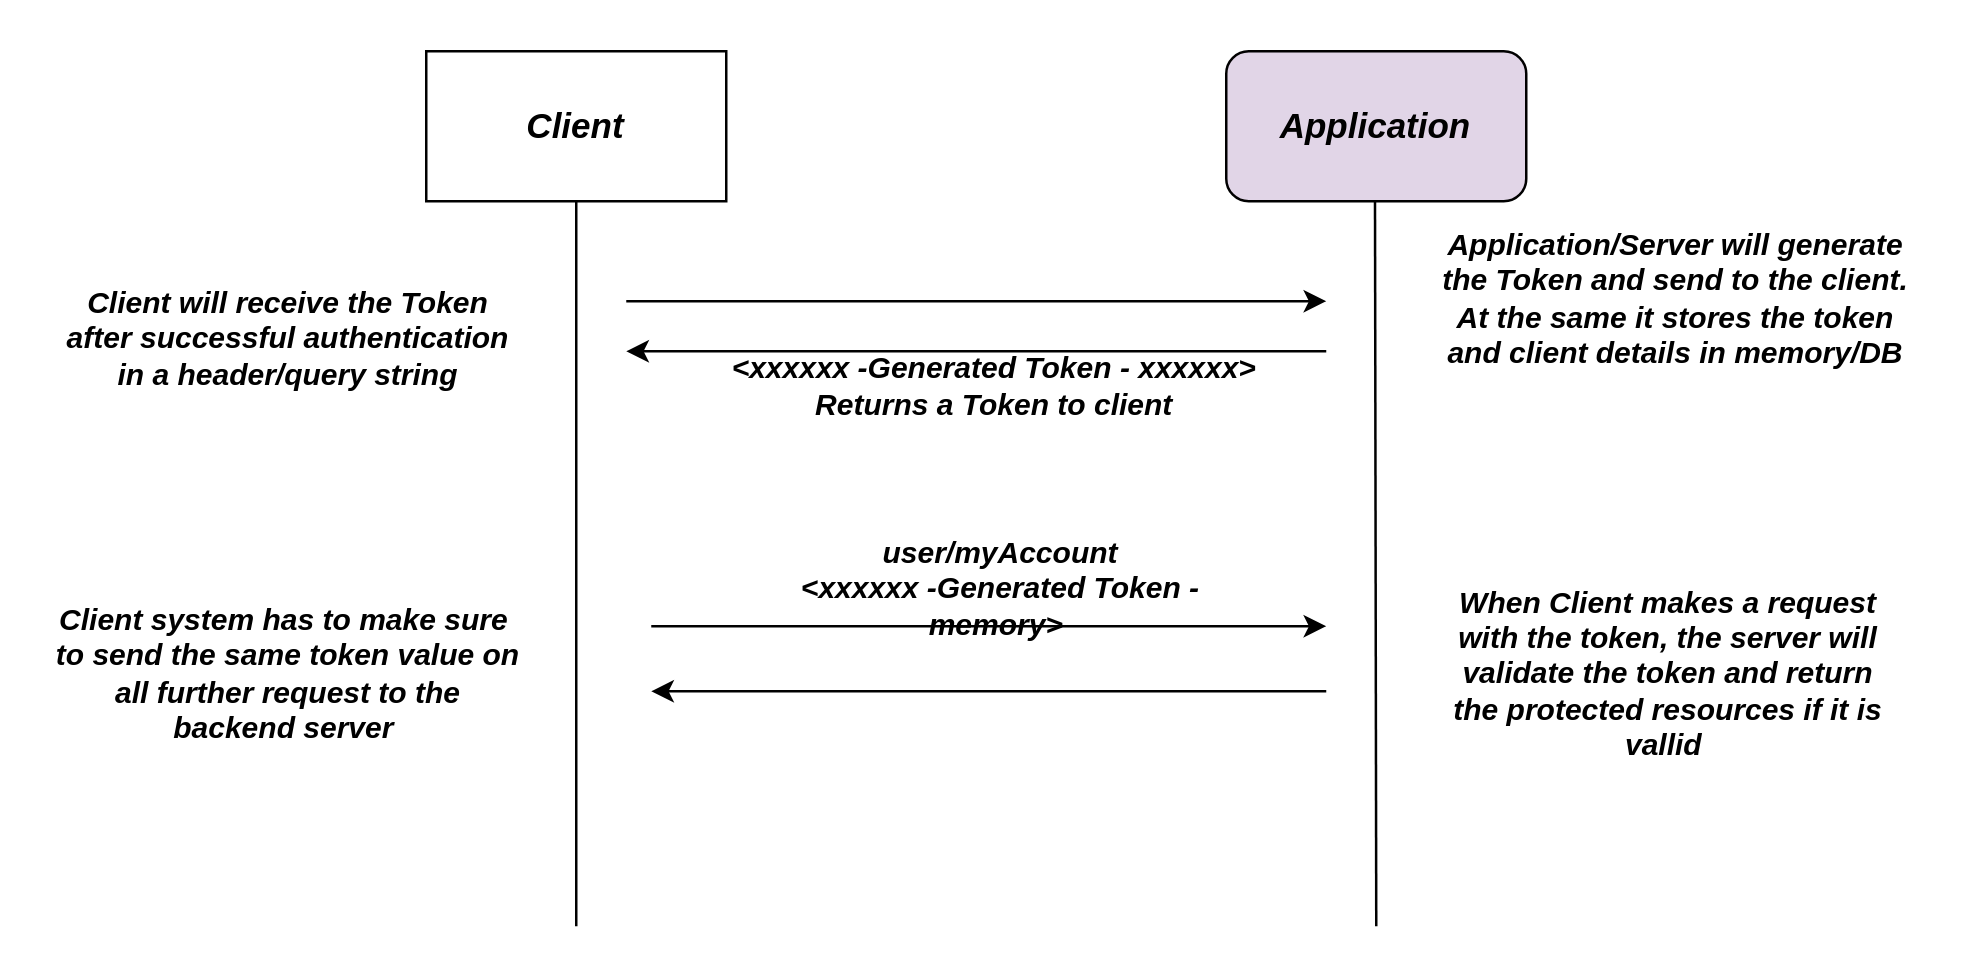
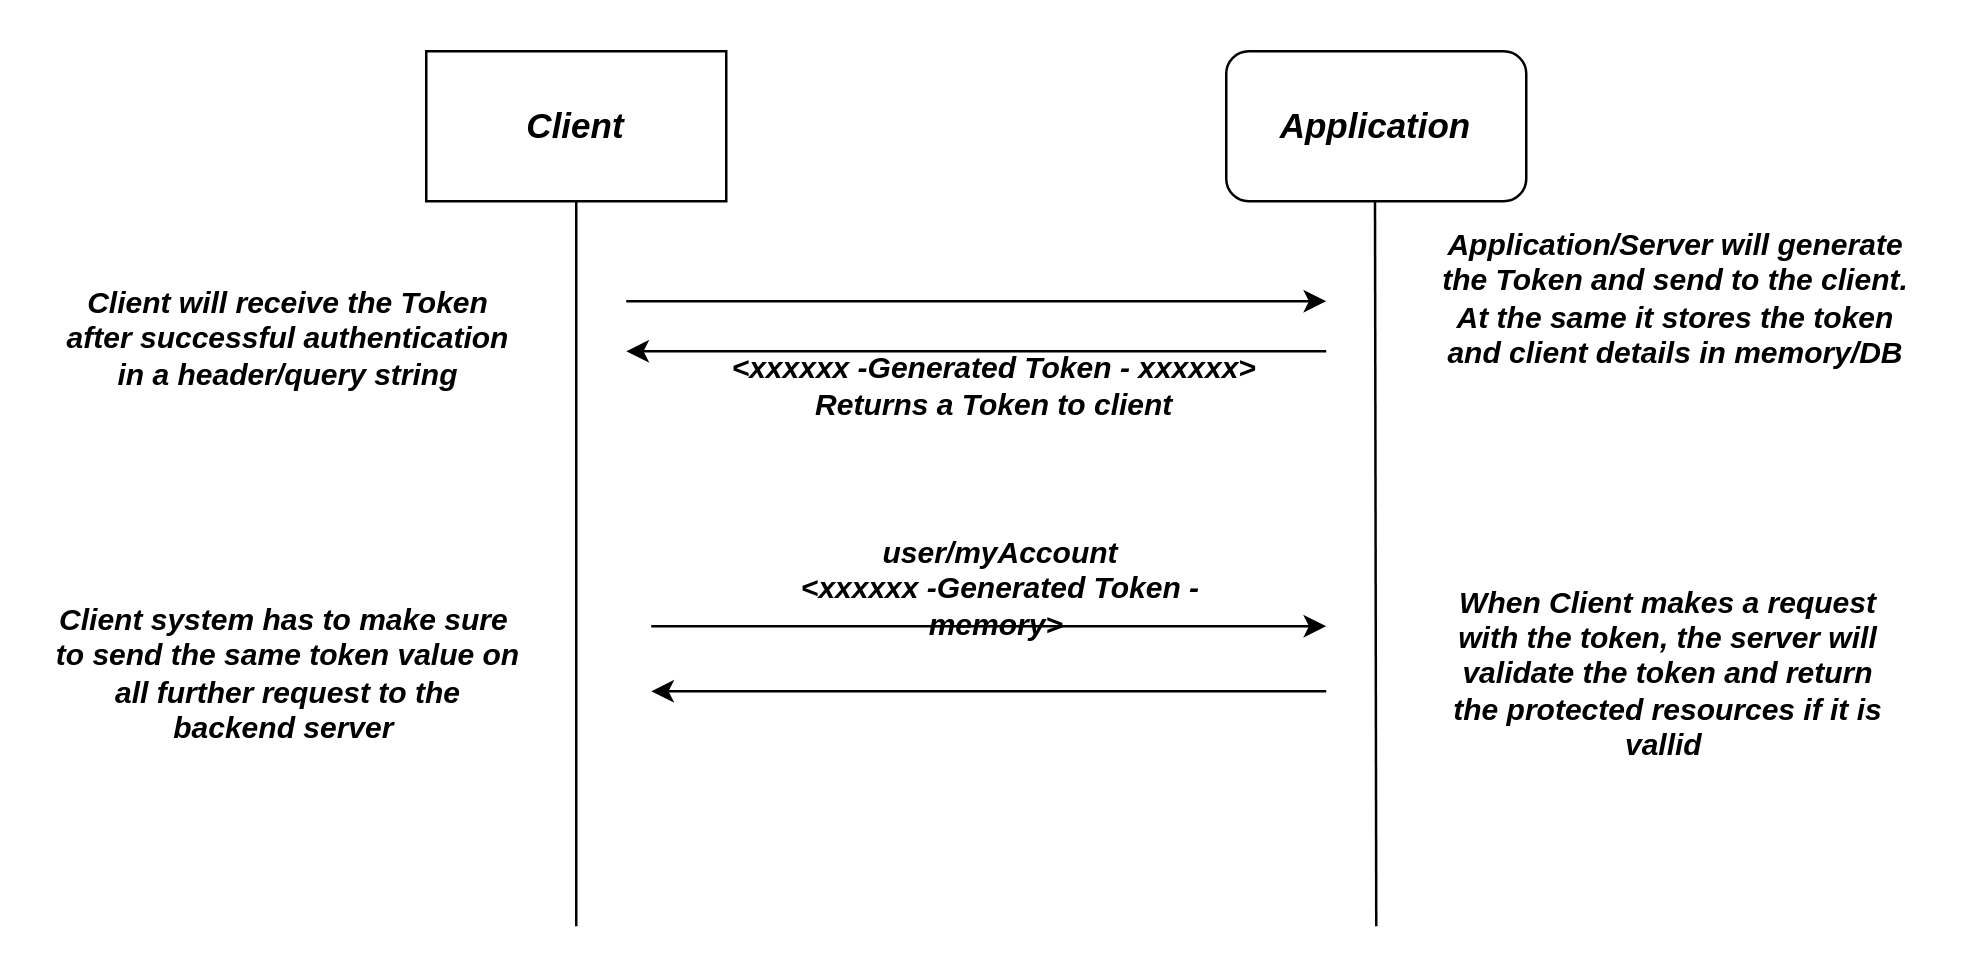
(1376, 126) -> (1376, 126)
